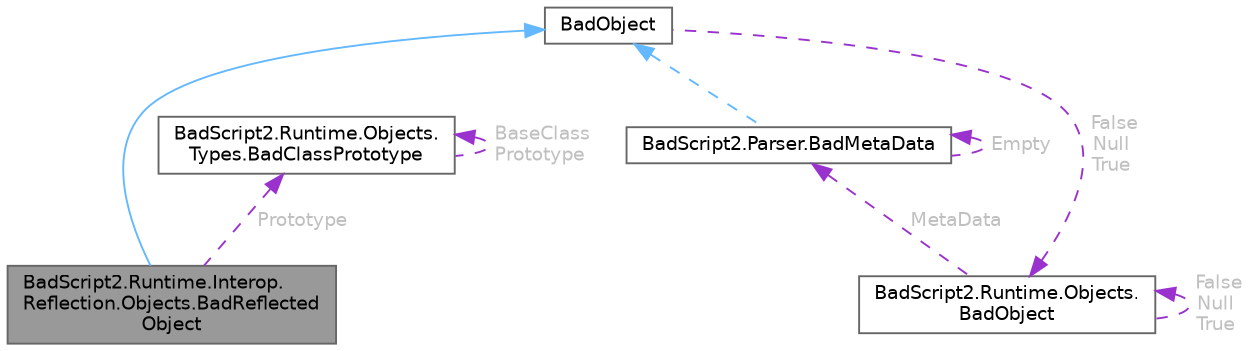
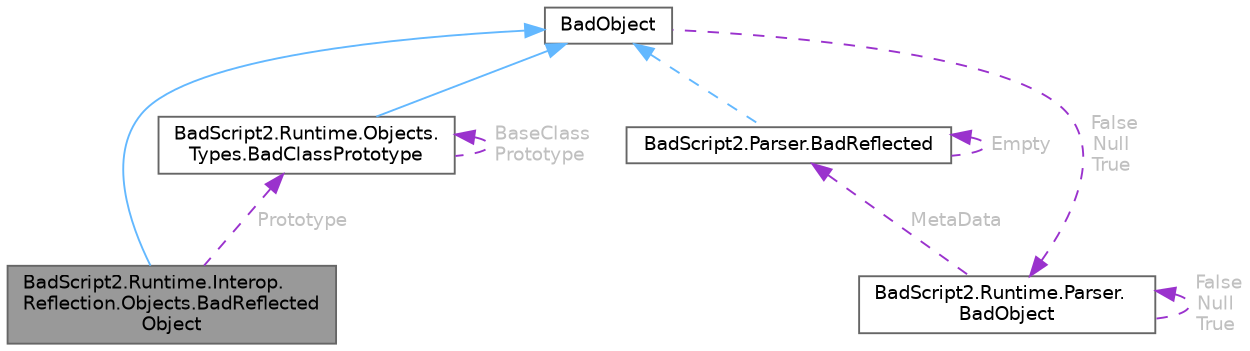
none -> (462, 84)
(789, 145) -> (789, 145)
(1007, 305) -> (1007, 305)
